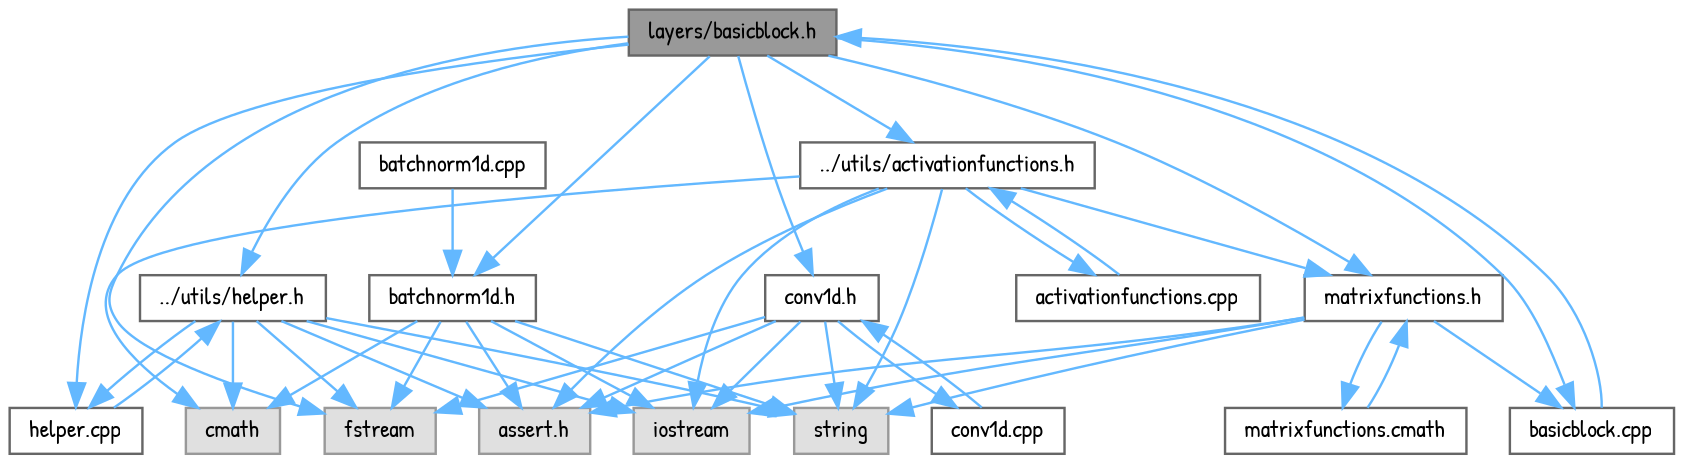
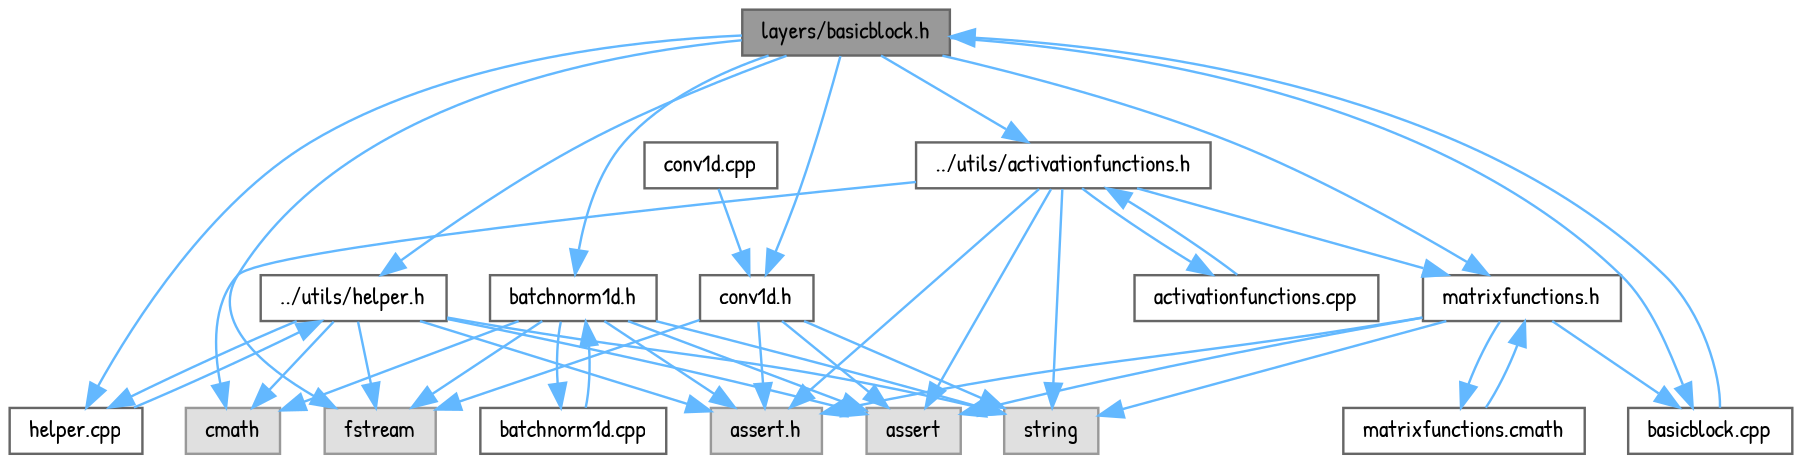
(869, 346) -> none
none -> (557, 352)
(692, 431) -> (914, 431)
